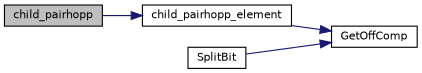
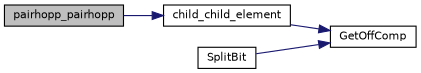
(53, 16) -> (64, 16)
(217, 16) -> (227, 16)
